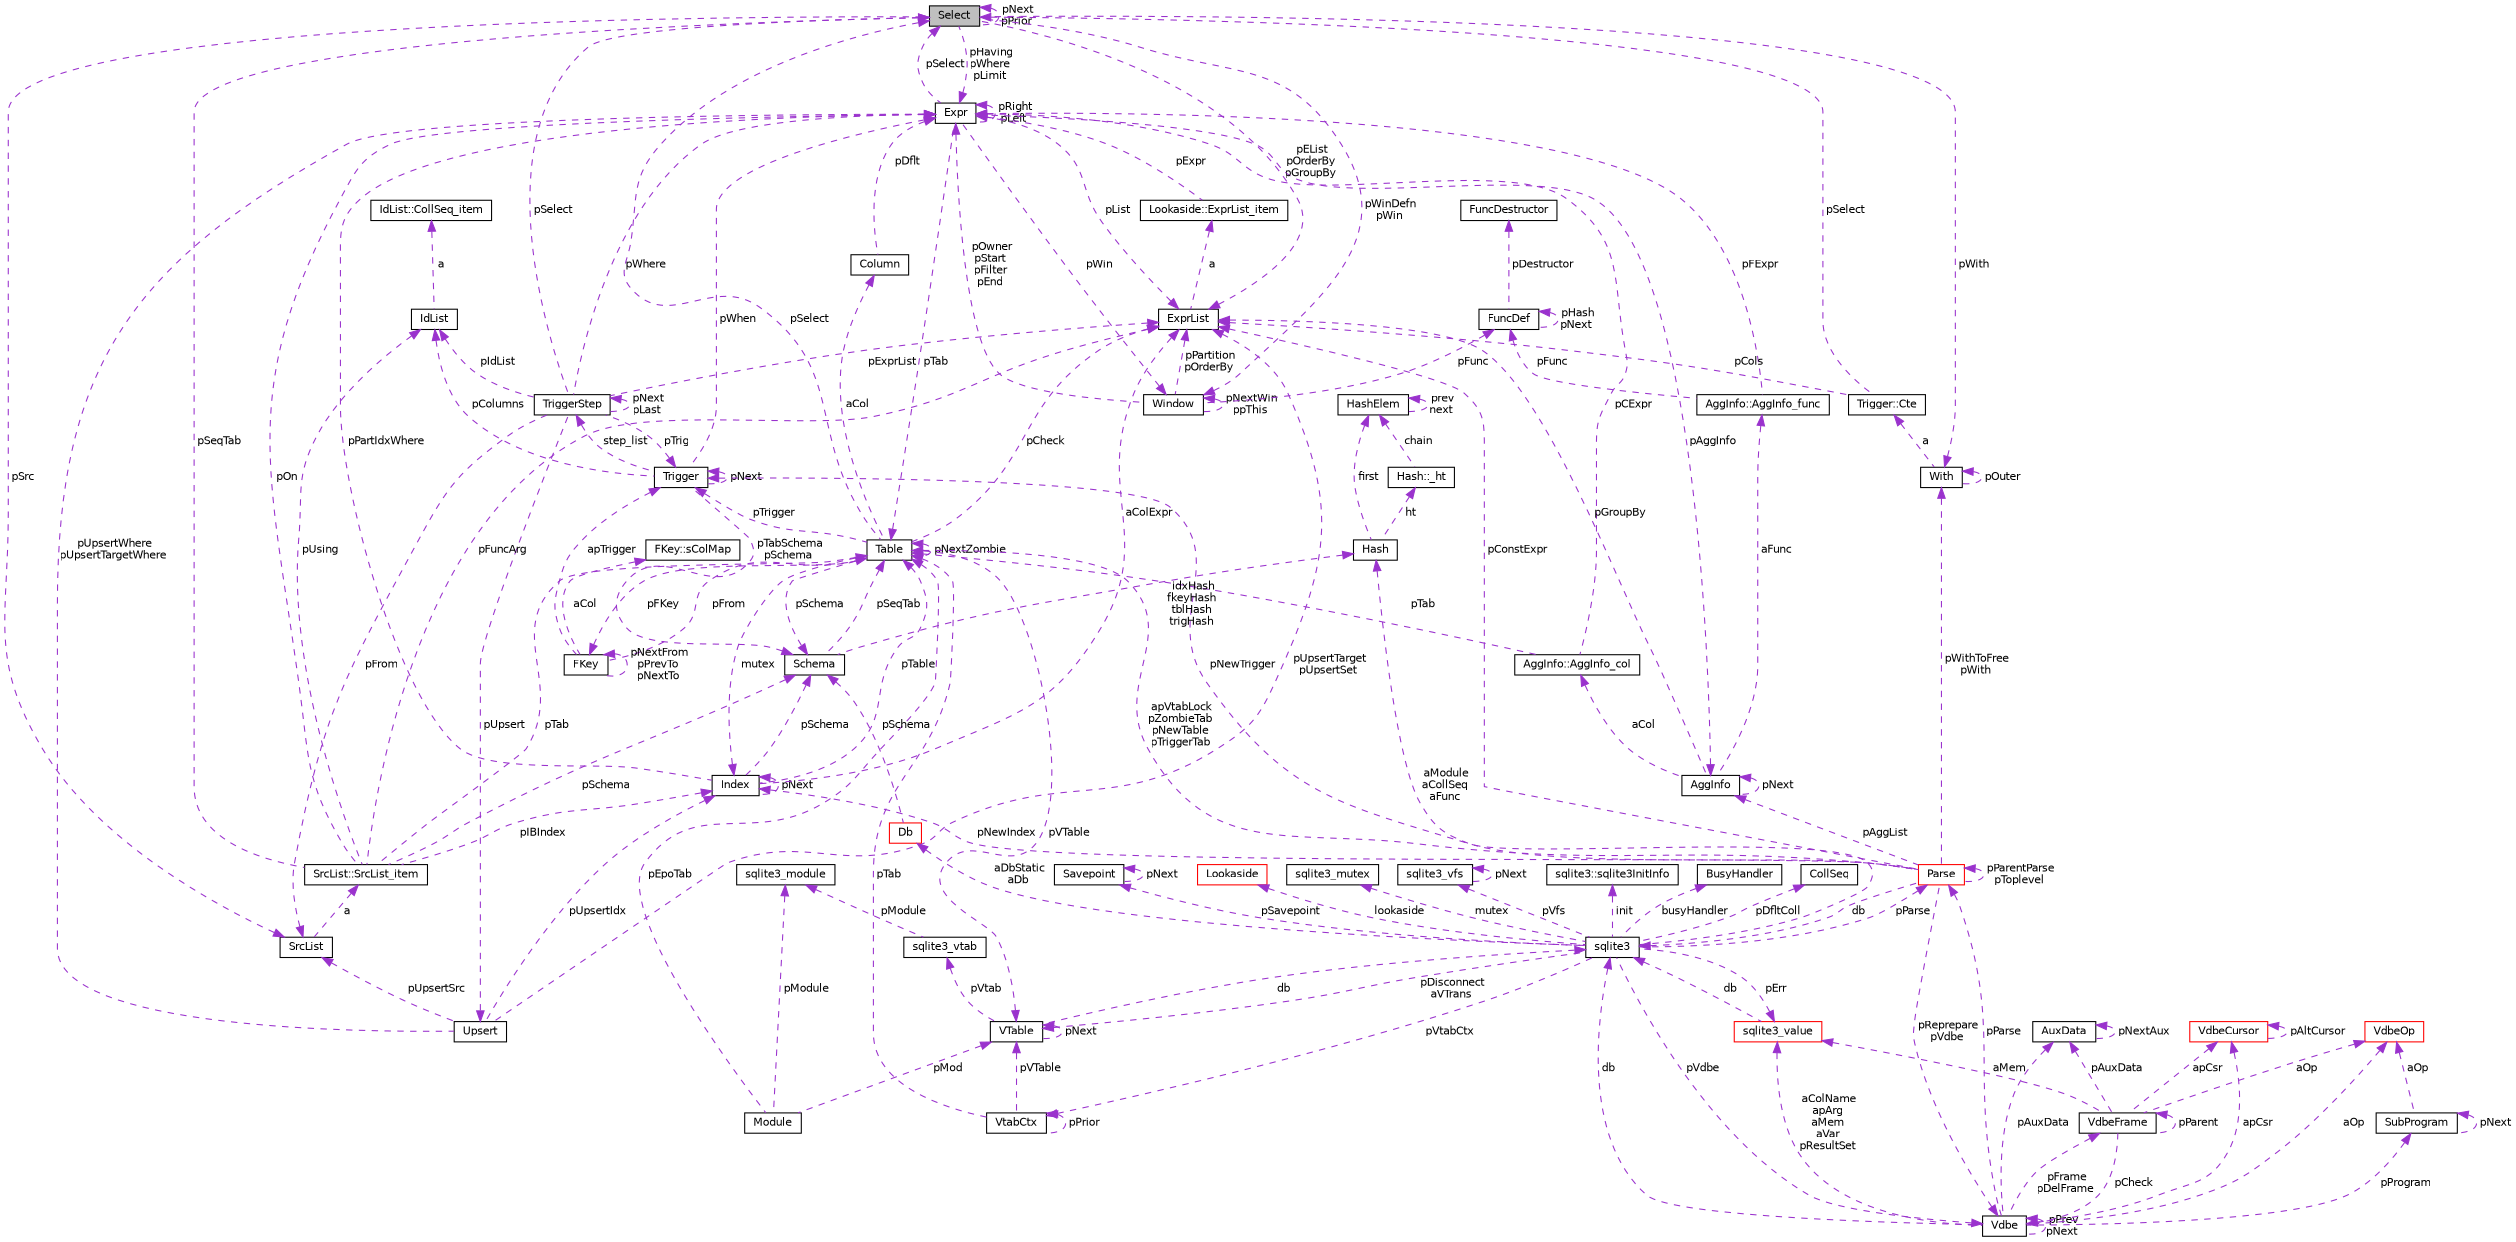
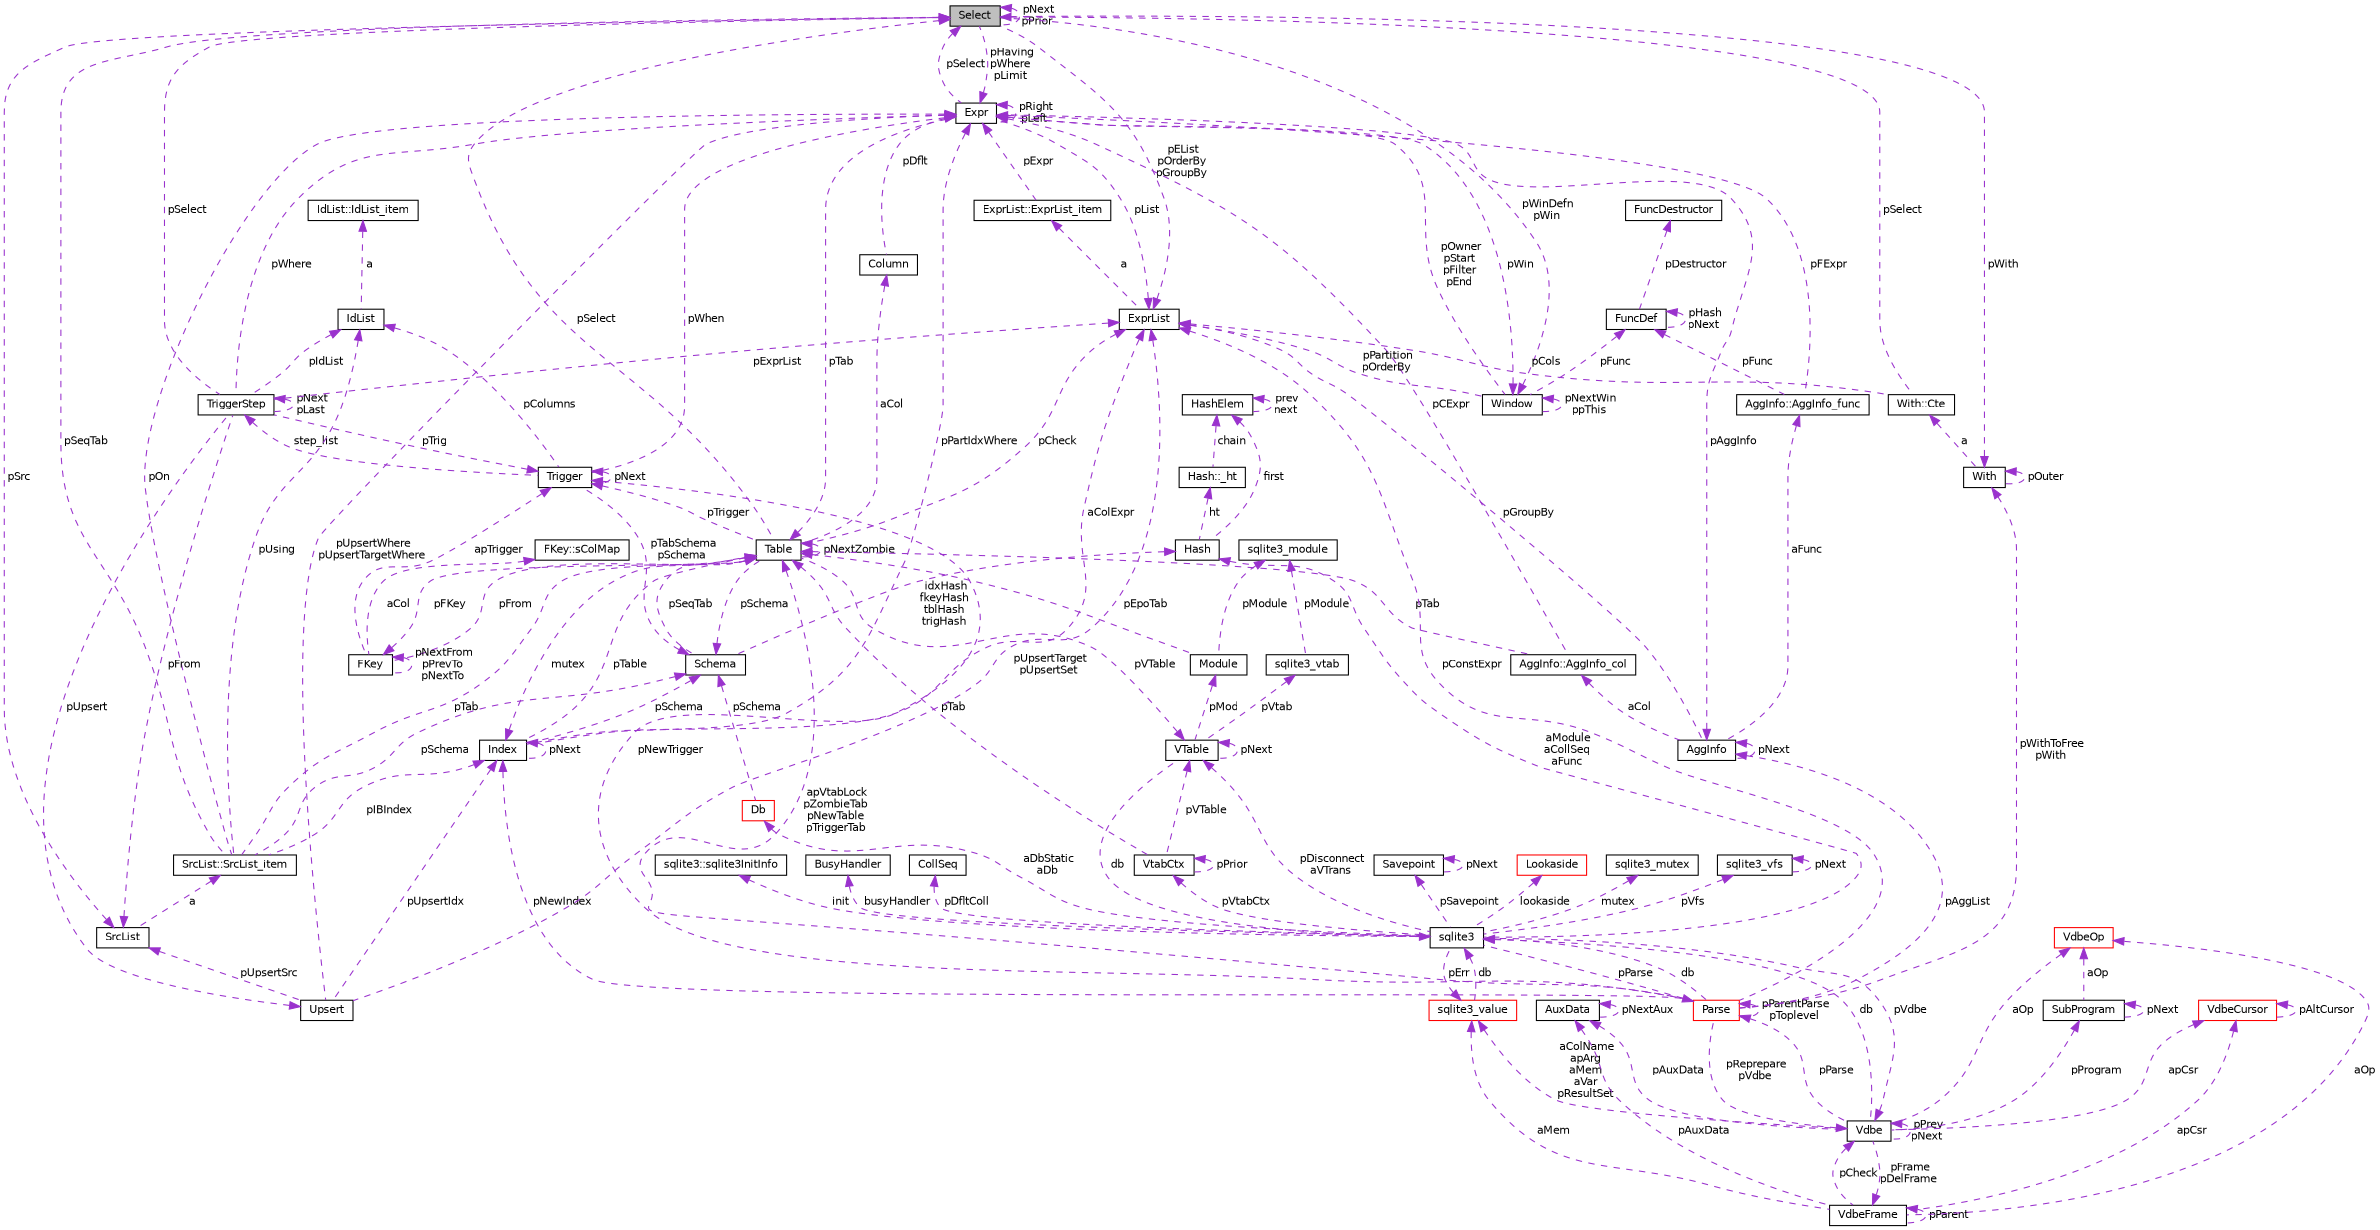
(431, 210) -> (363, 210)
(1214, 210) -> (1042, 210)
(1887, 405) -> (1921, 405)
(650, 422) -> none
(885, 1081) -> (1204, 713)
